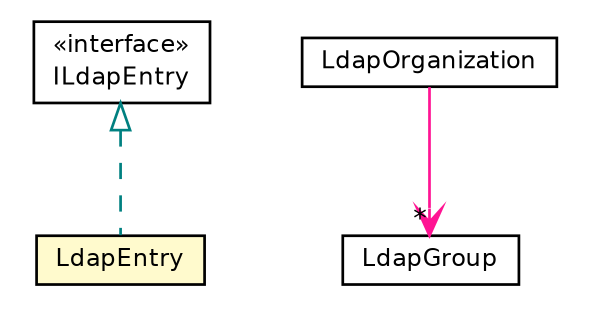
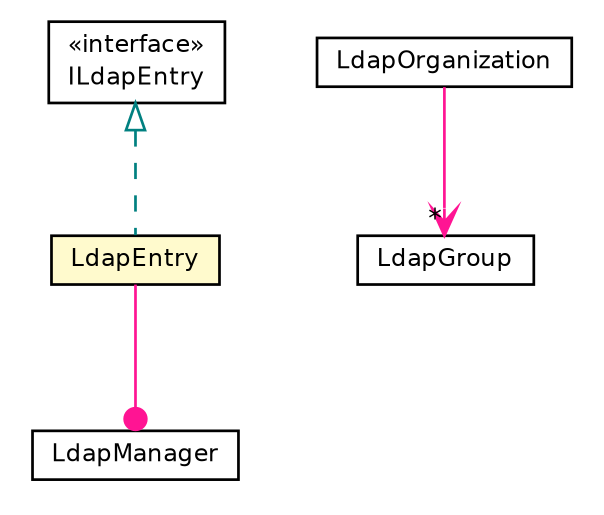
none -> (135, 455)
